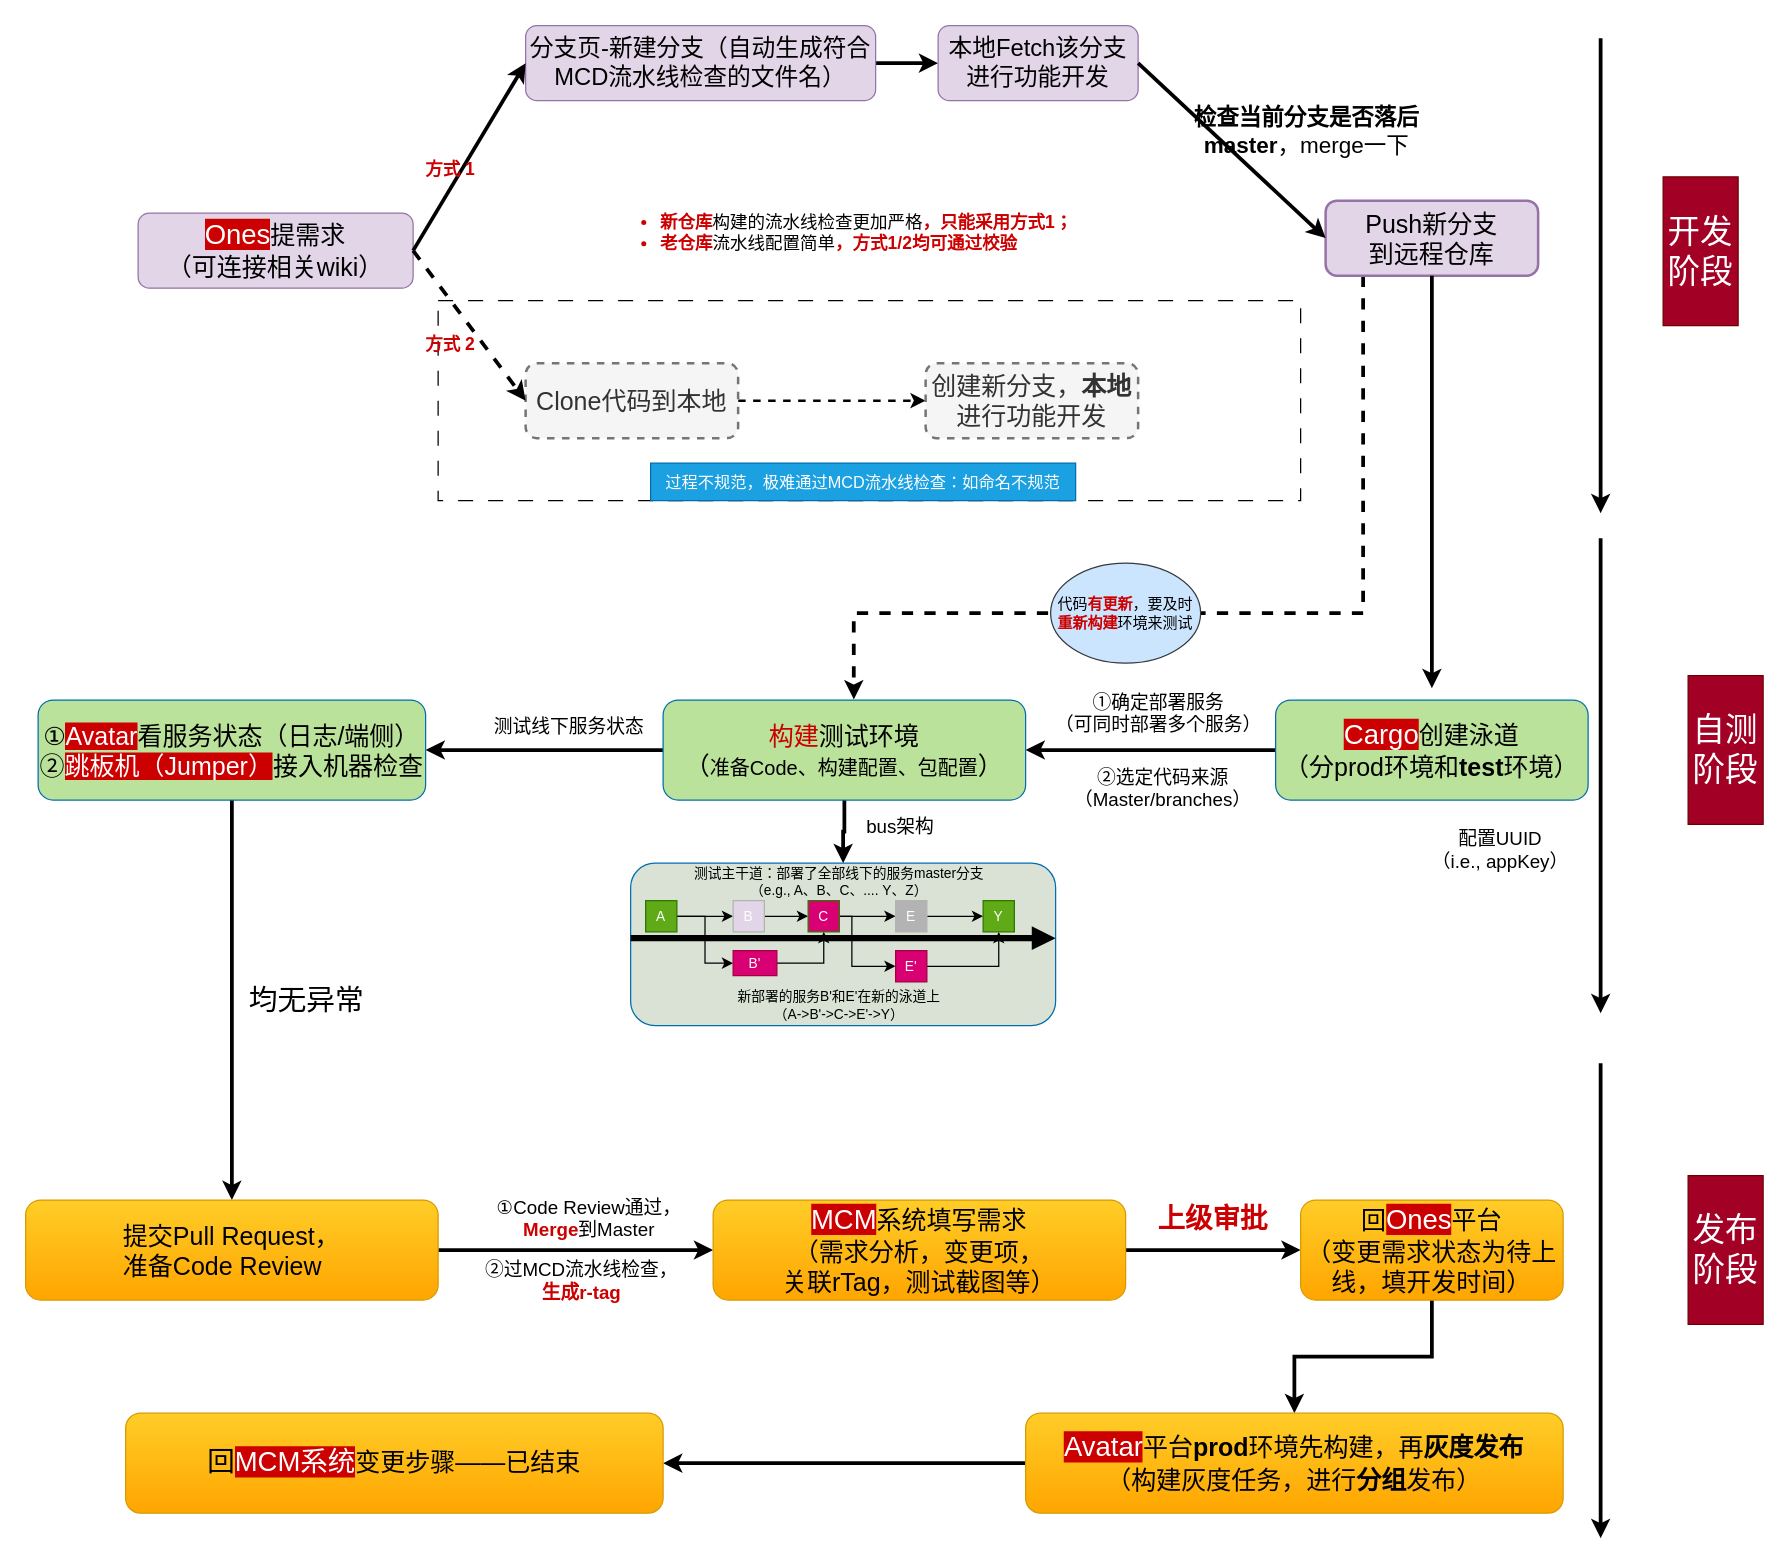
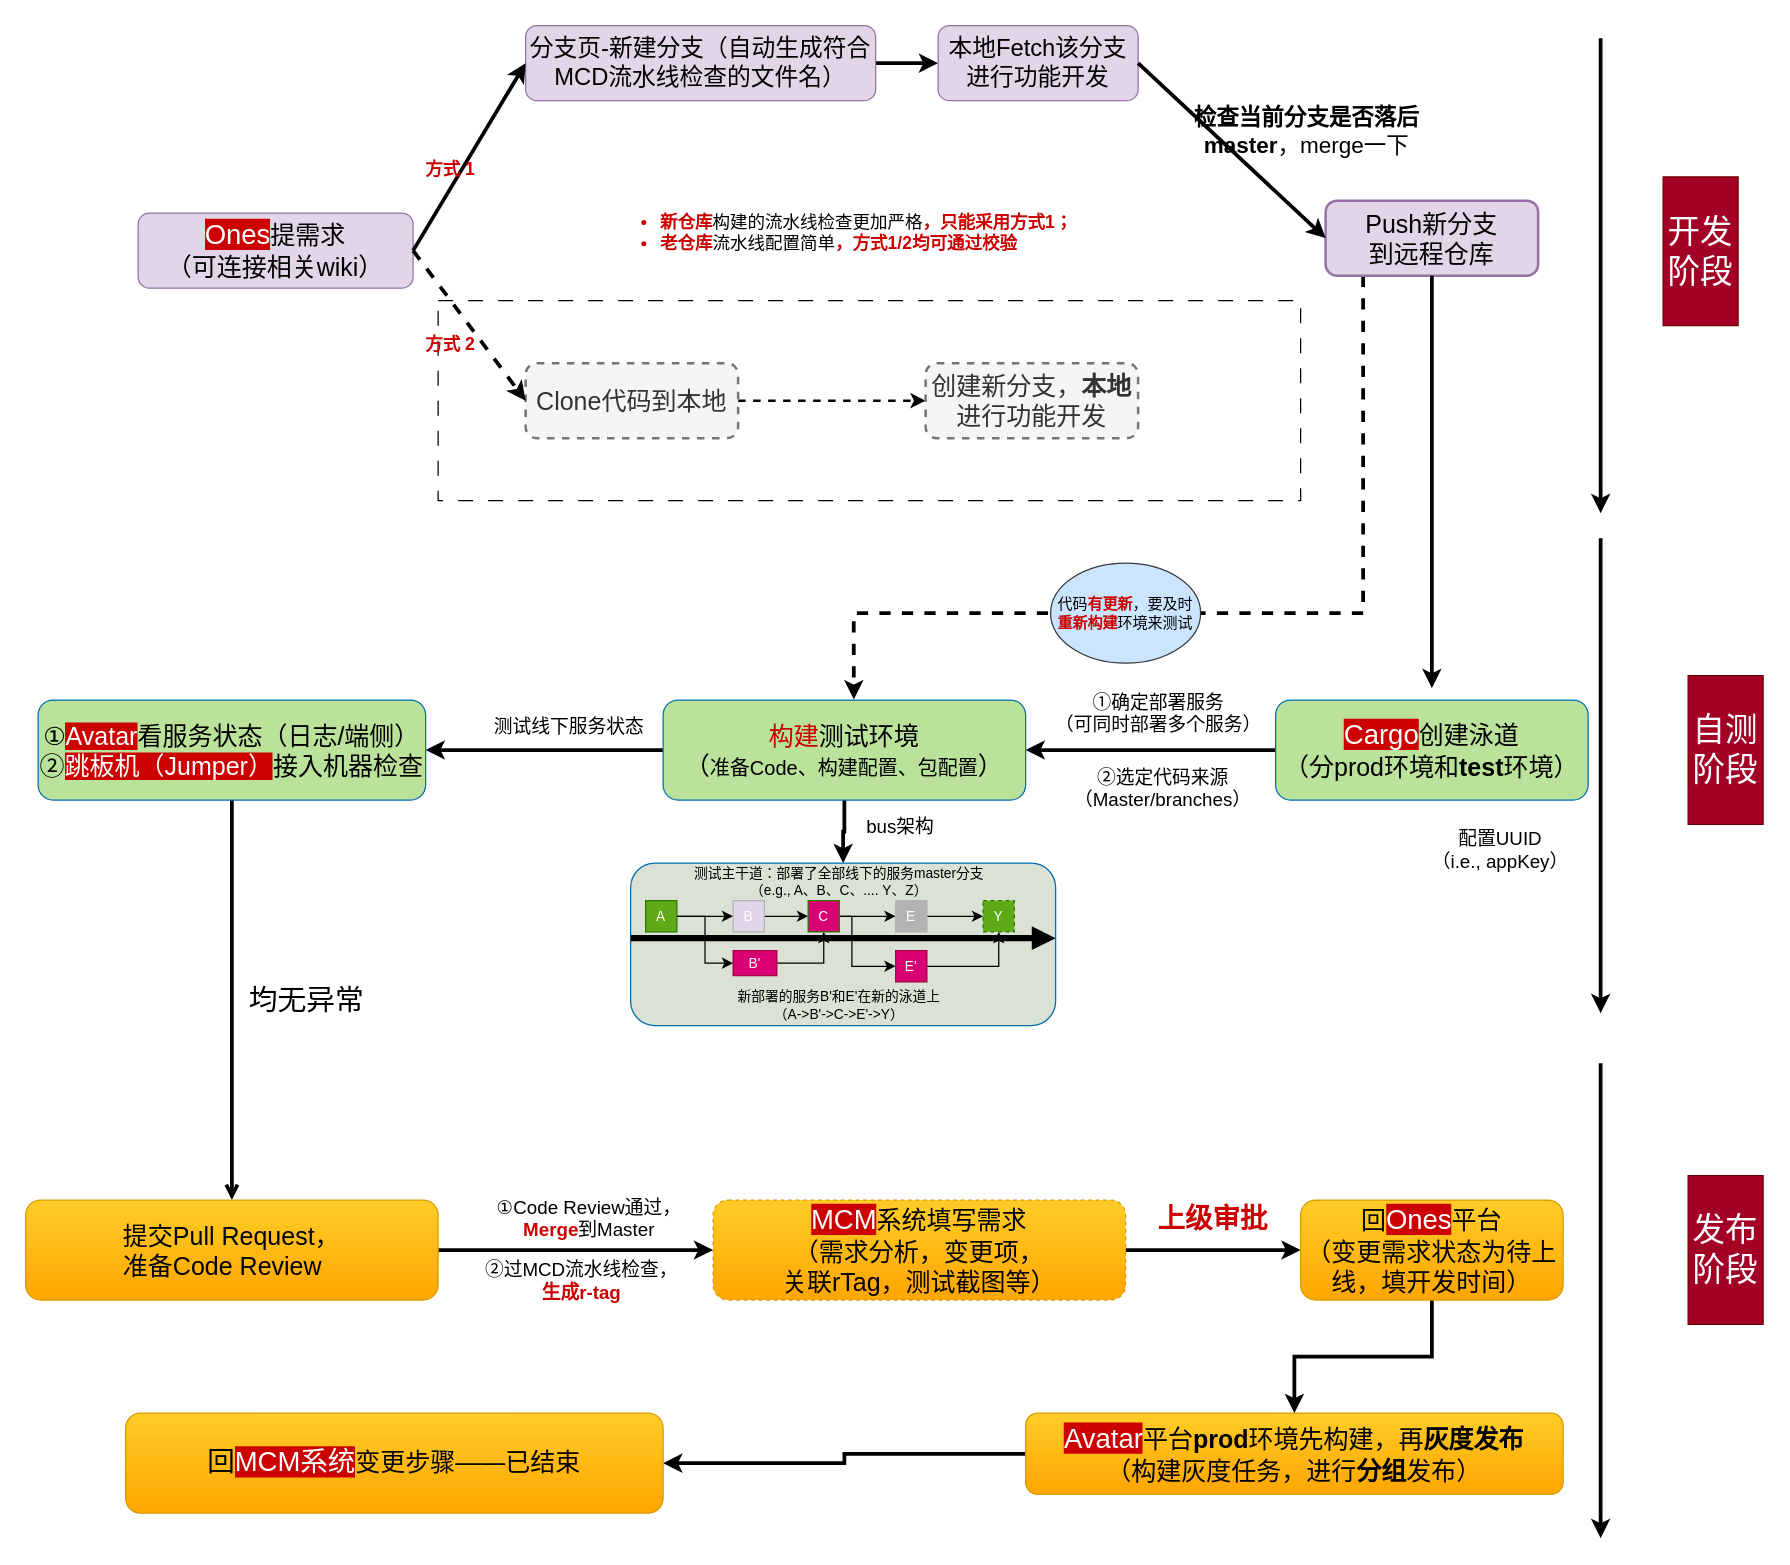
(863, 482) -> none
(999, 916) -> (999, 916)
(232, 1184) -> (232, 1184)
(919, 1250) -> (919, 1250)
(1294, 1463) -> (1294, 1454)
